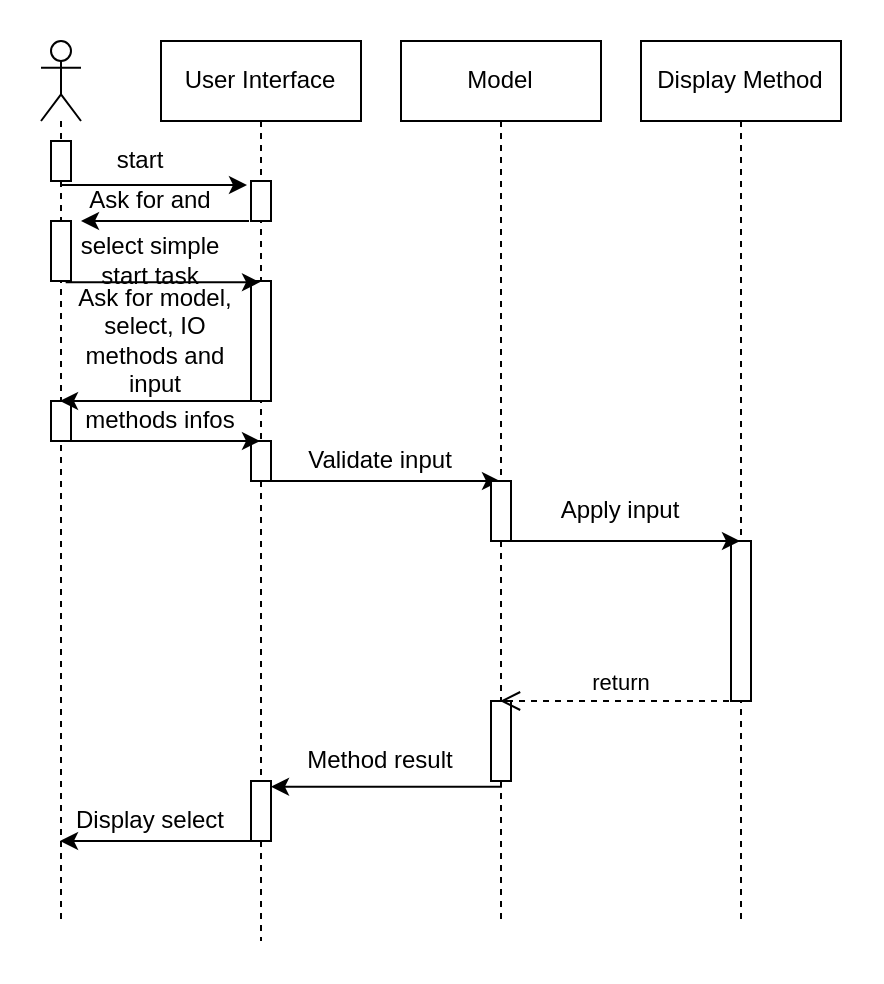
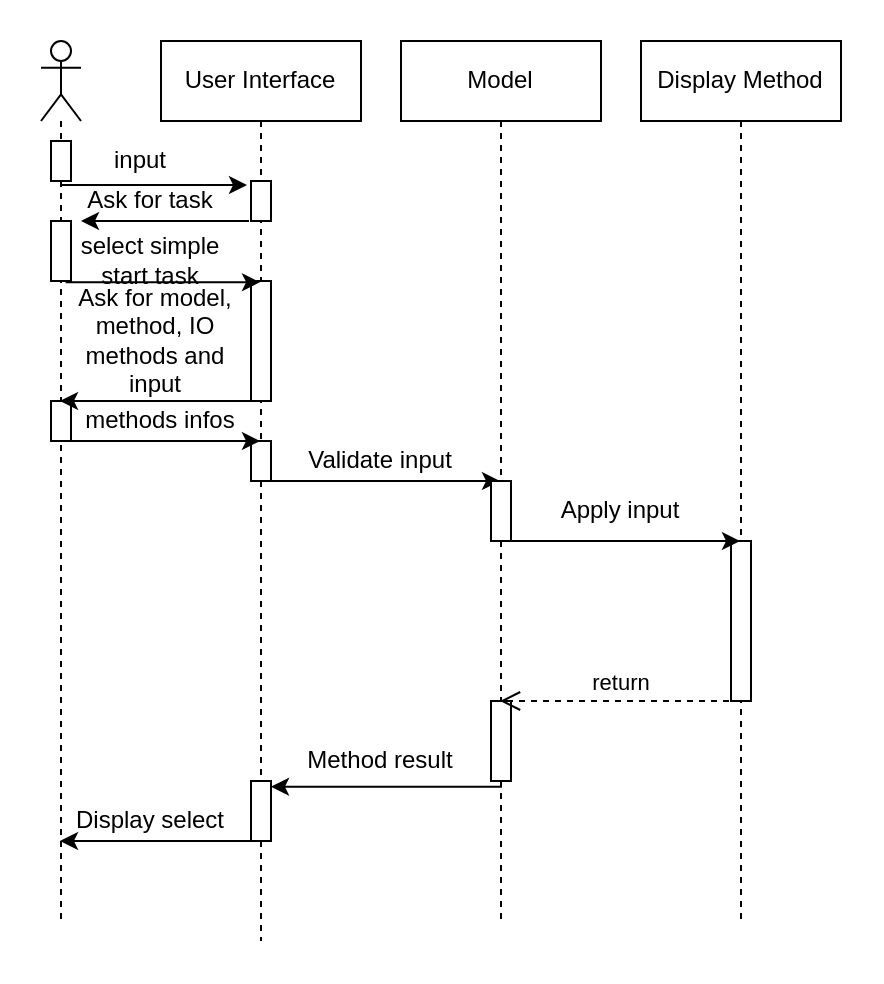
(141, 161) -> (141, 161)
(151, 201) -> (151, 201)
(156, 341) -> (156, 341)
